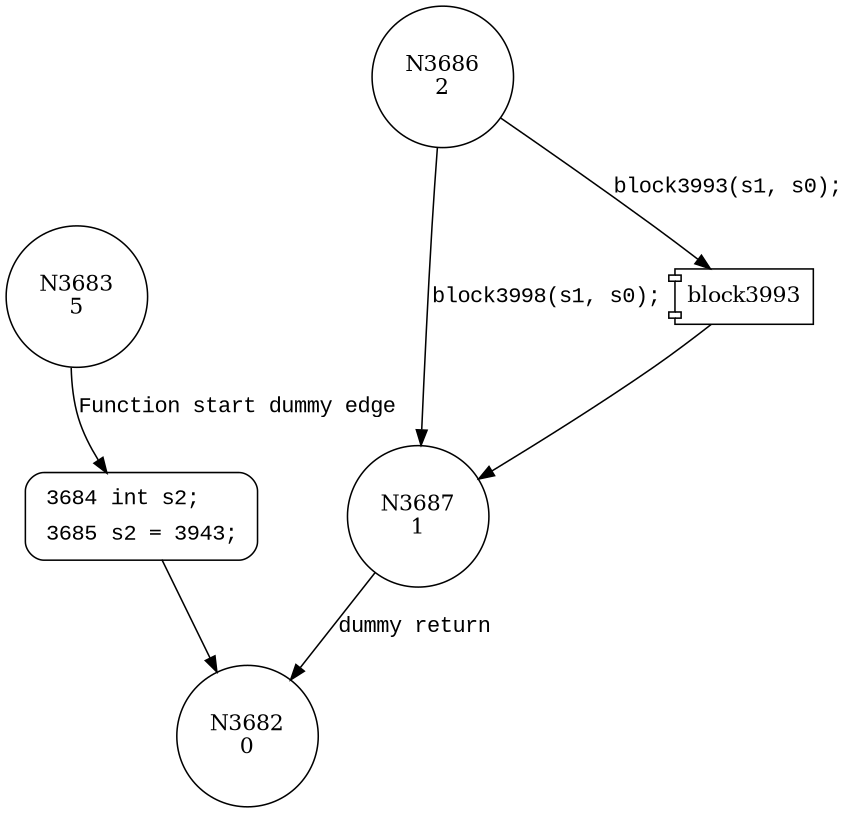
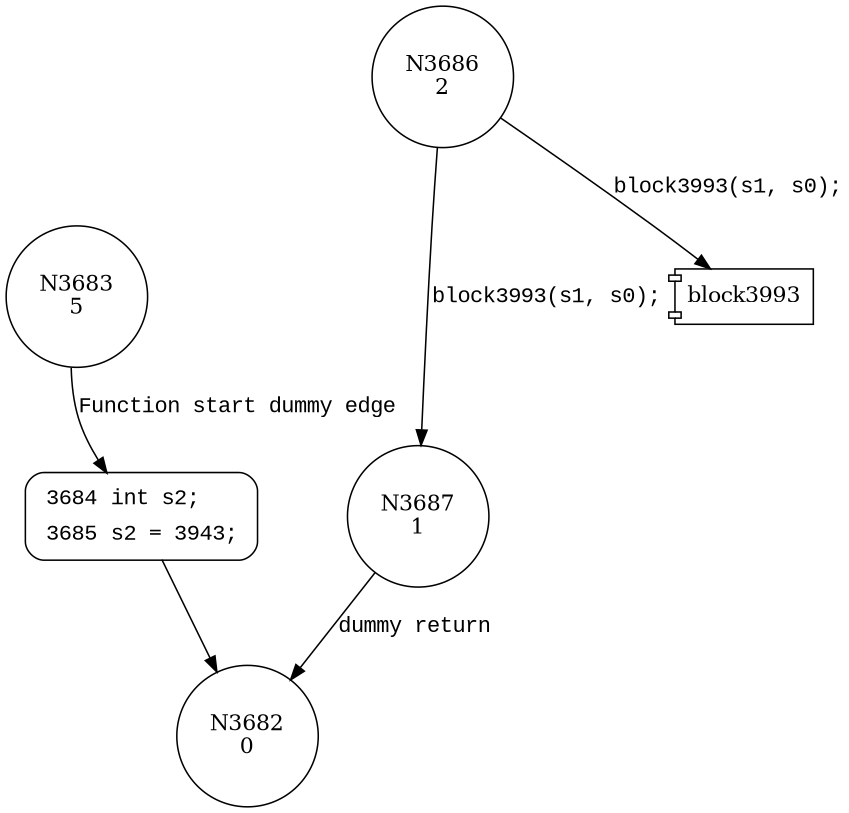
(547, 297) -> (547, 297)
(604, 401) -> none
